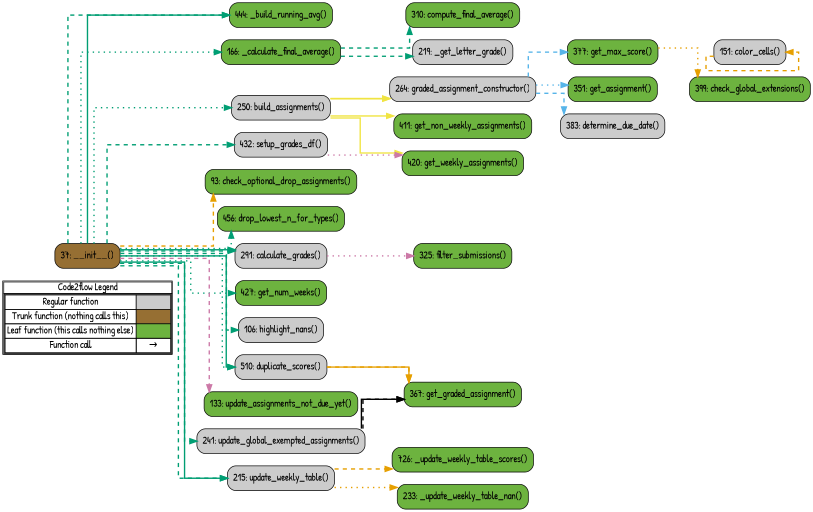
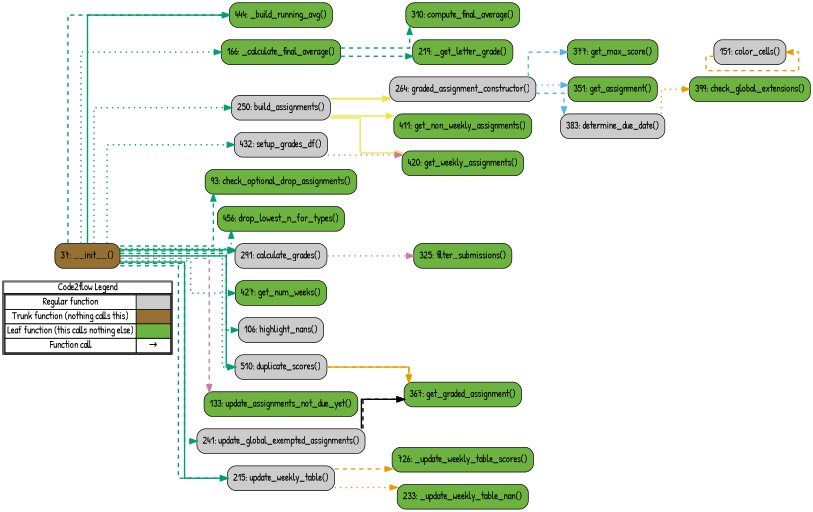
(689, 48) -> (661, 91)
(463, 52) -> (463, 52)
(118, 145) -> (118, 145)
(213, 243) -> (213, 243)
